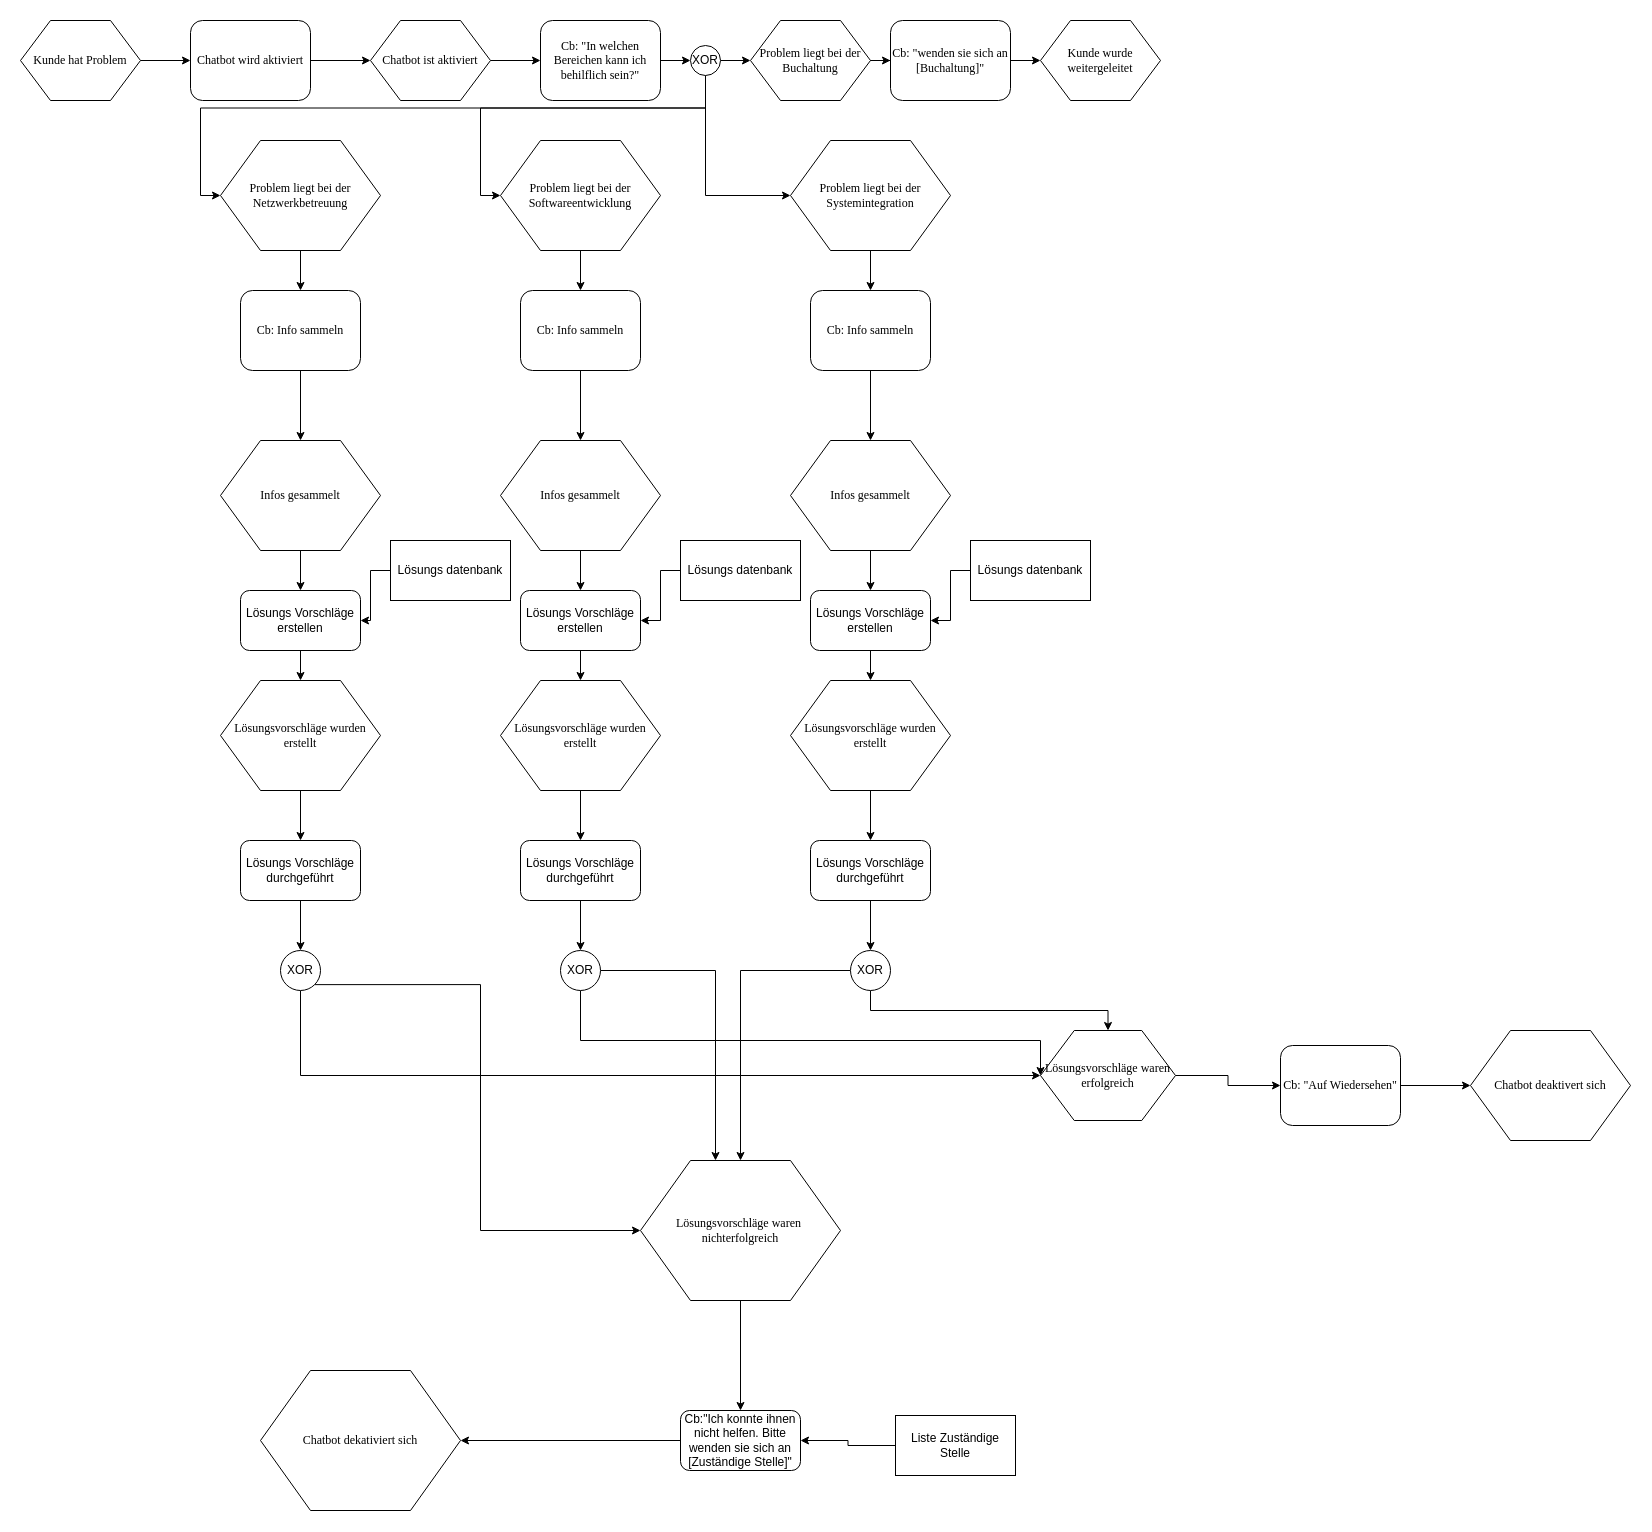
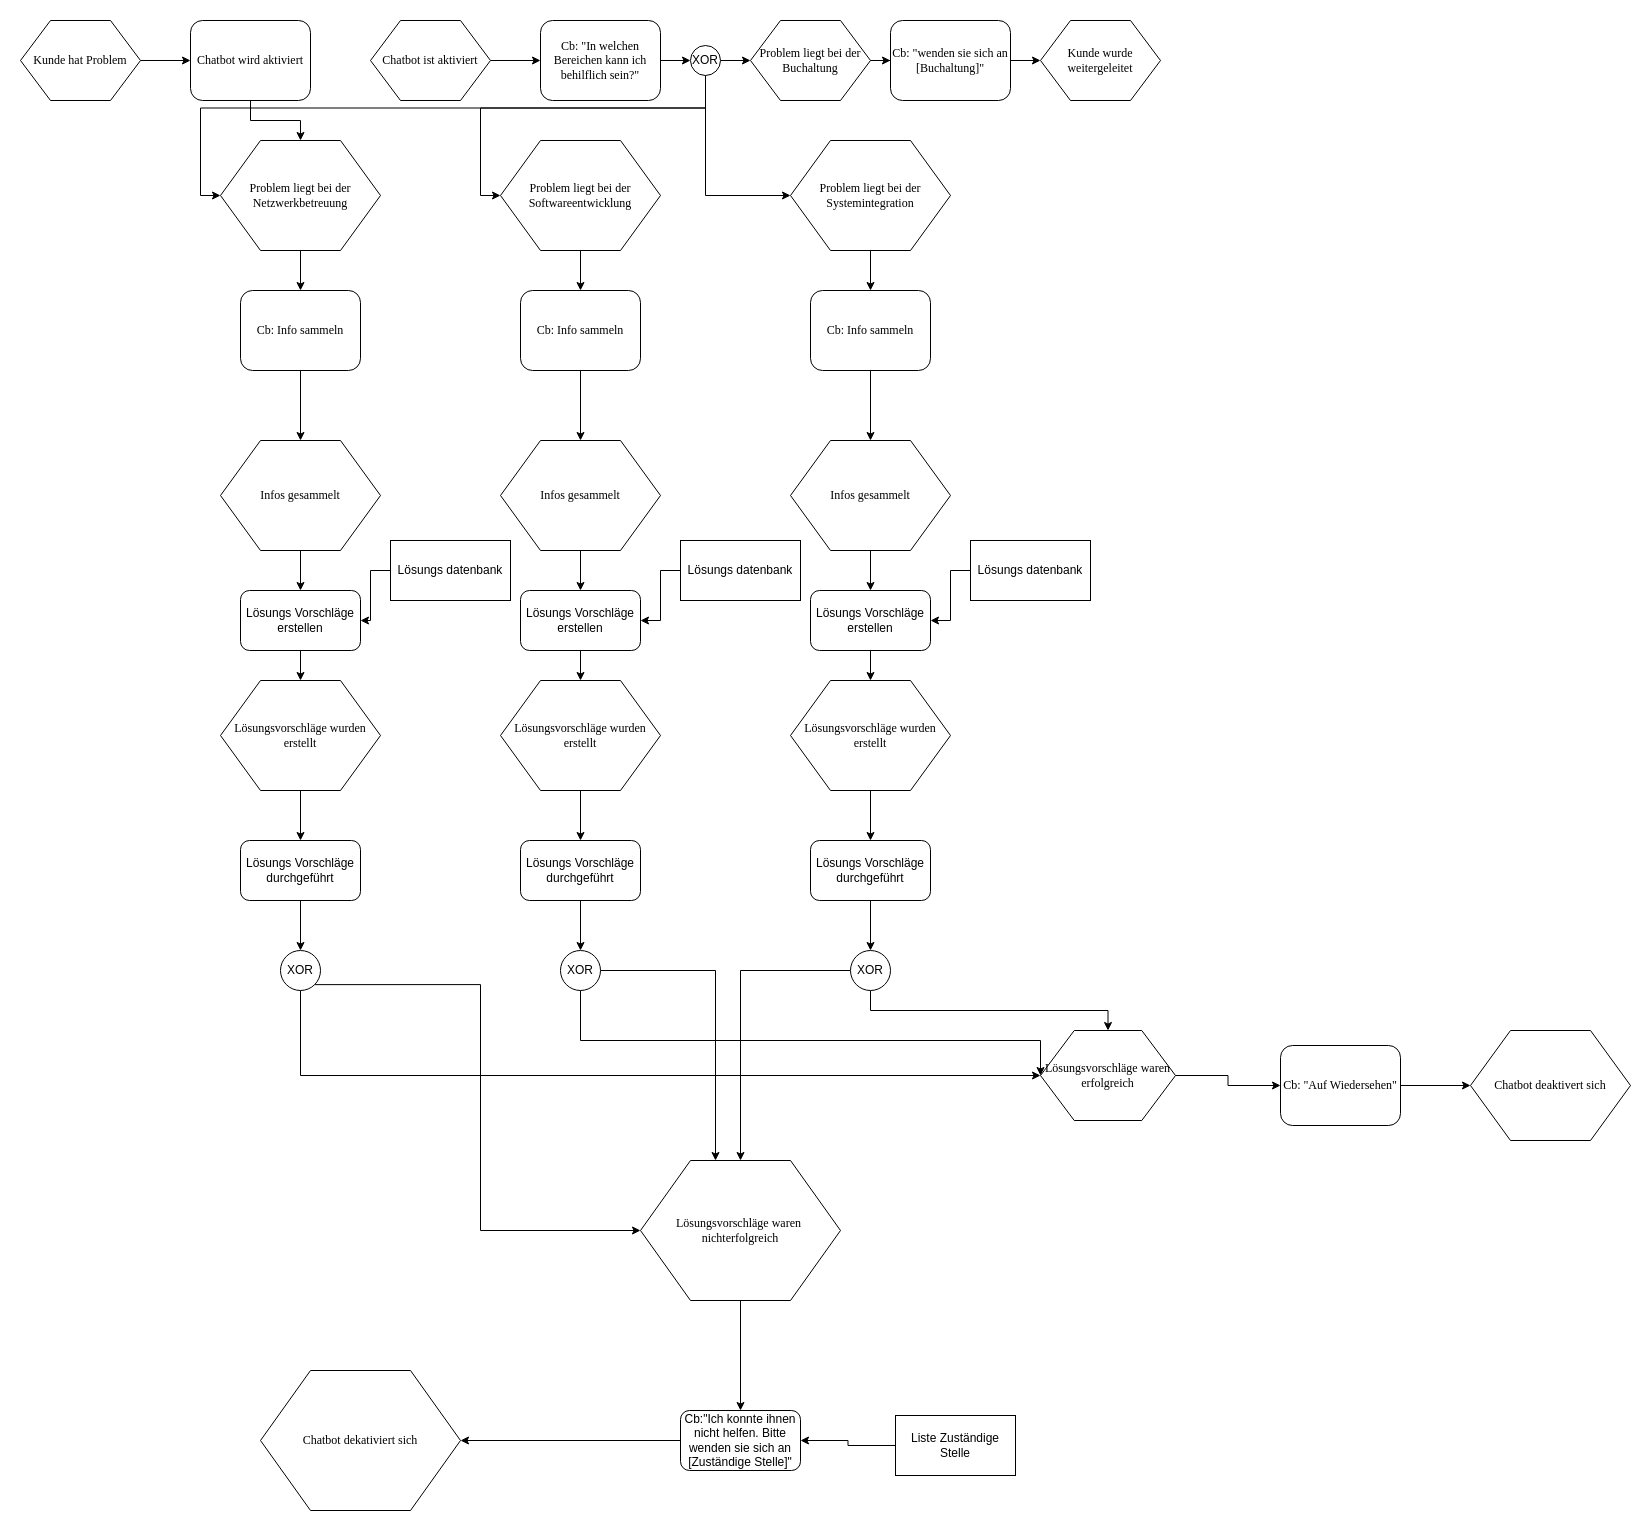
(337, 61) -> (272, 121)
